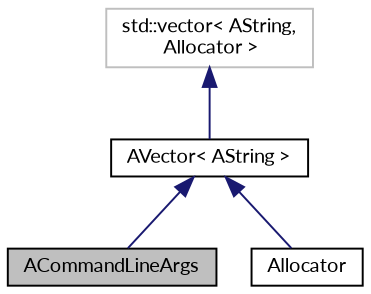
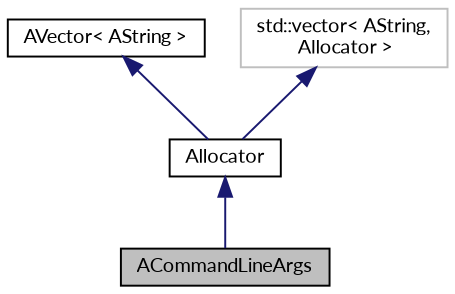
(210, 113) -> (272, 110)
(154, 220) -> (225, 223)
